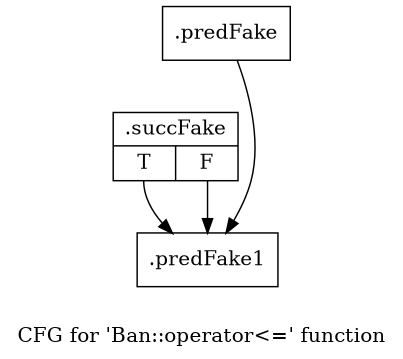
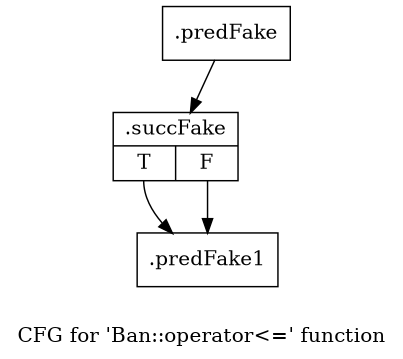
(255, 141) -> (206, 80)
